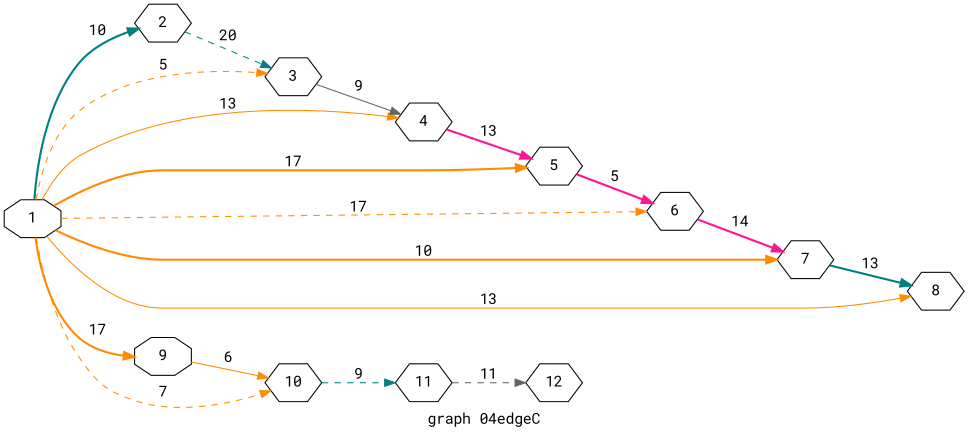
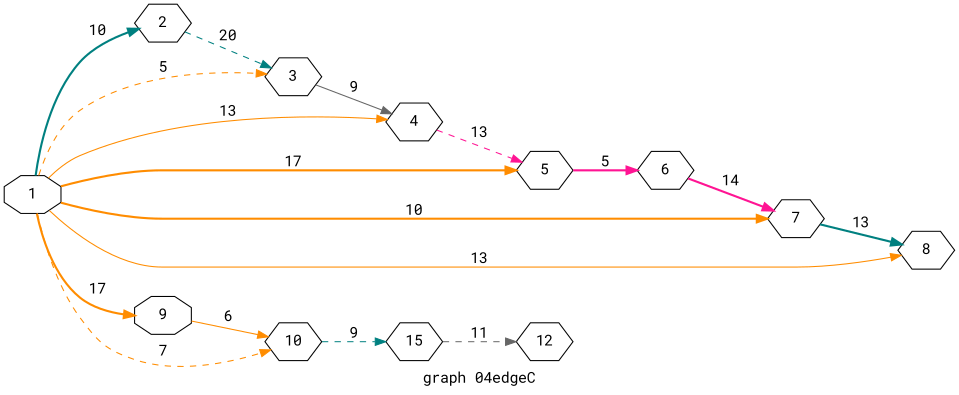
(484, 142) -> (474, 144)
(349, 215) -> none
(424, 383) -> (414, 342)
